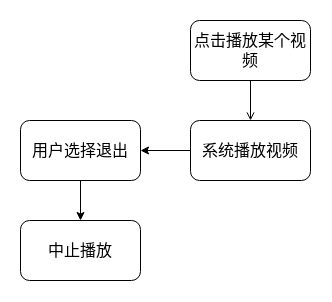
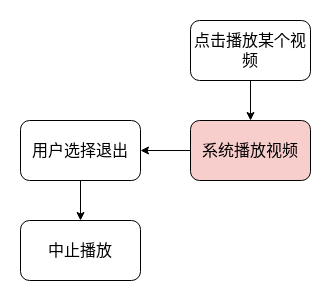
(251, 114) -> (251, 112)
(251, 151) -> (251, 151)
